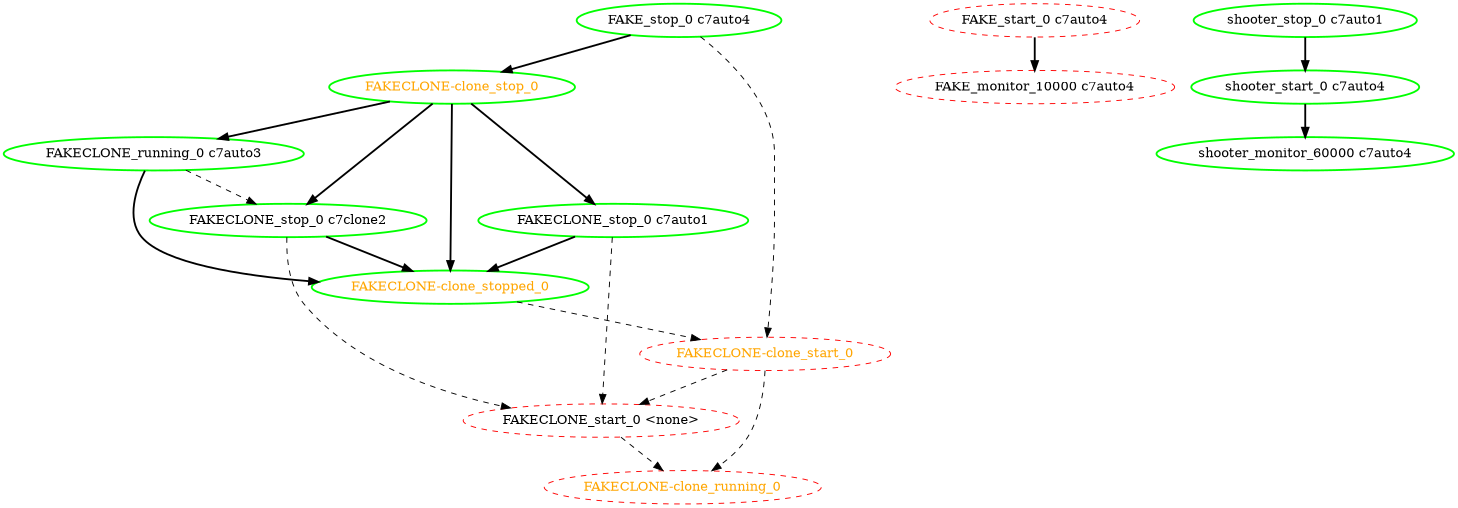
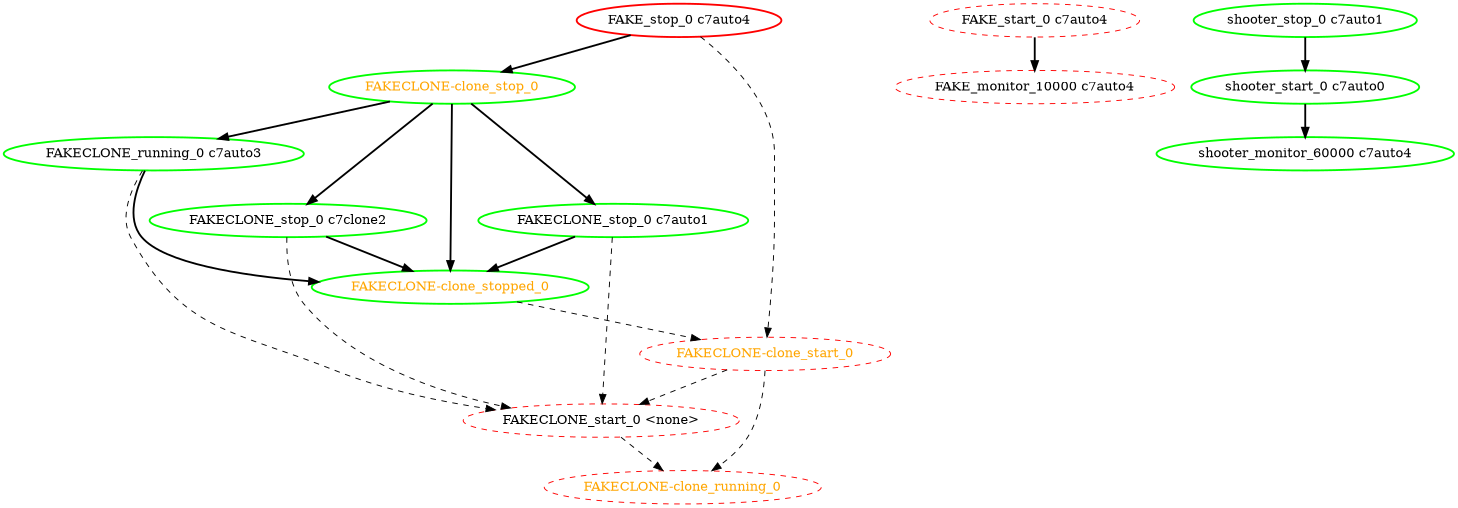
(679, 20) -> (679, 20)
(1305, 87) -> (1305, 87)
(217, 185) -> (257, 342)
